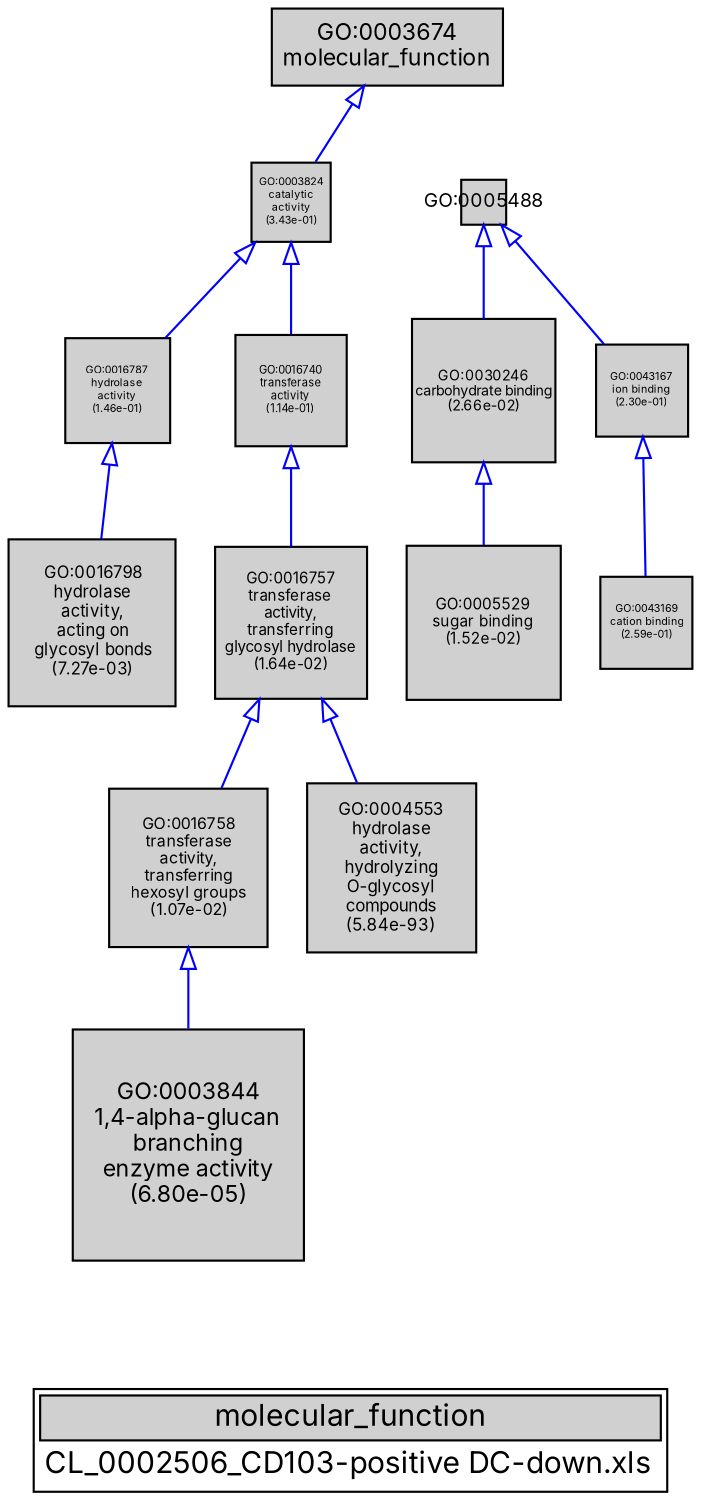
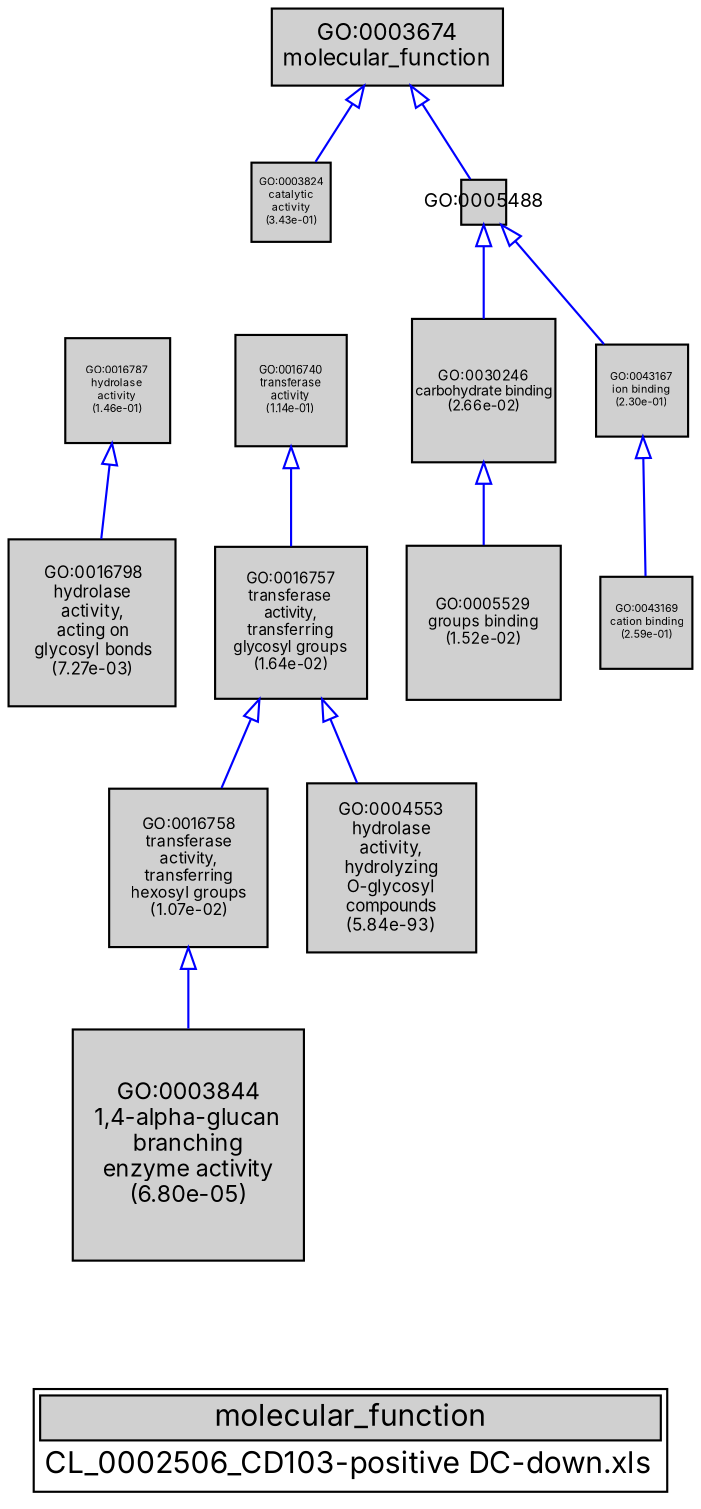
none -> (446, 142)
(203, 298) -> none
(291, 299) -> none
(484, 622) -> (484, 622)
(291, 648) -> (291, 648)
